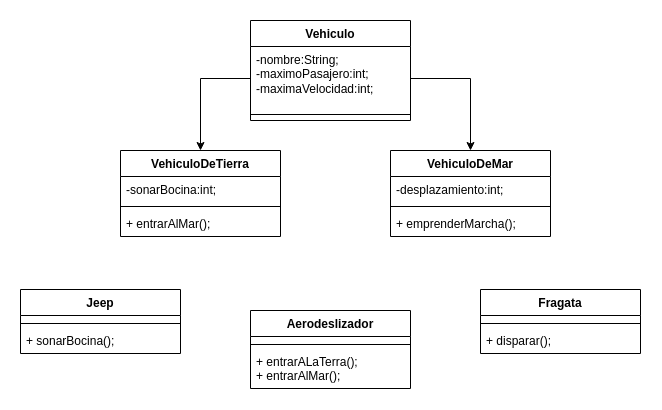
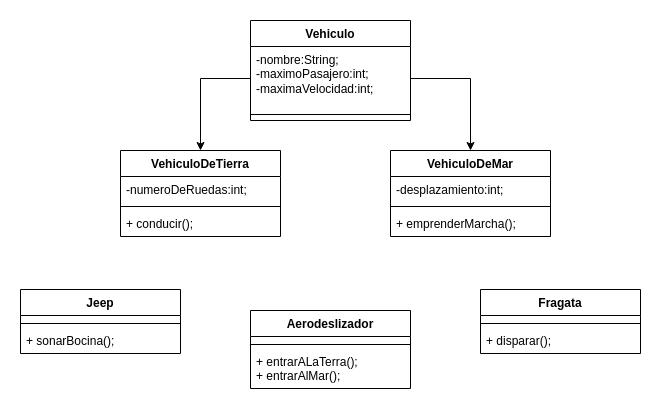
(177, 191) -> (189, 191)
(176, 225) -> (166, 225)
